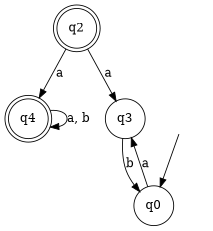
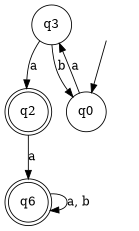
(100, 71) -> (30, 59)
(28, 119) -> (28, 202)
